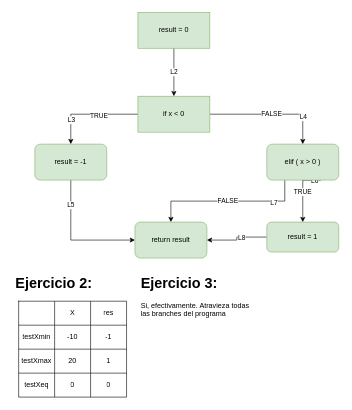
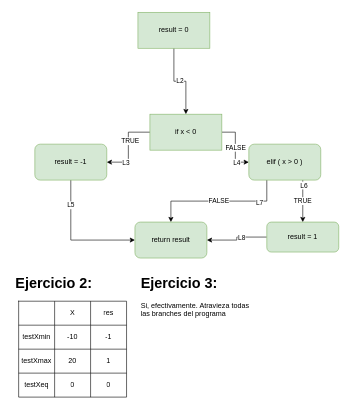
(174, 114) -> (186, 132)
(303, 162) -> (285, 162)
